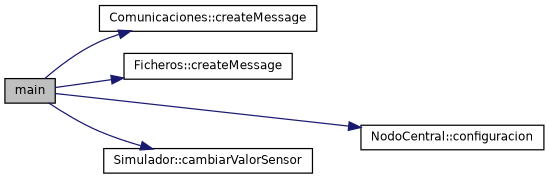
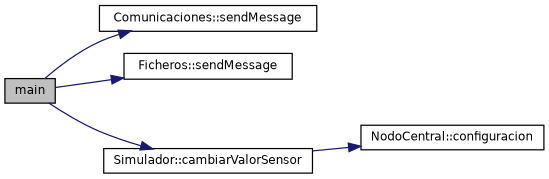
(208, 18) -> (208, 18)
(208, 66) -> (208, 66)
(202, 110) -> (331, 149)
